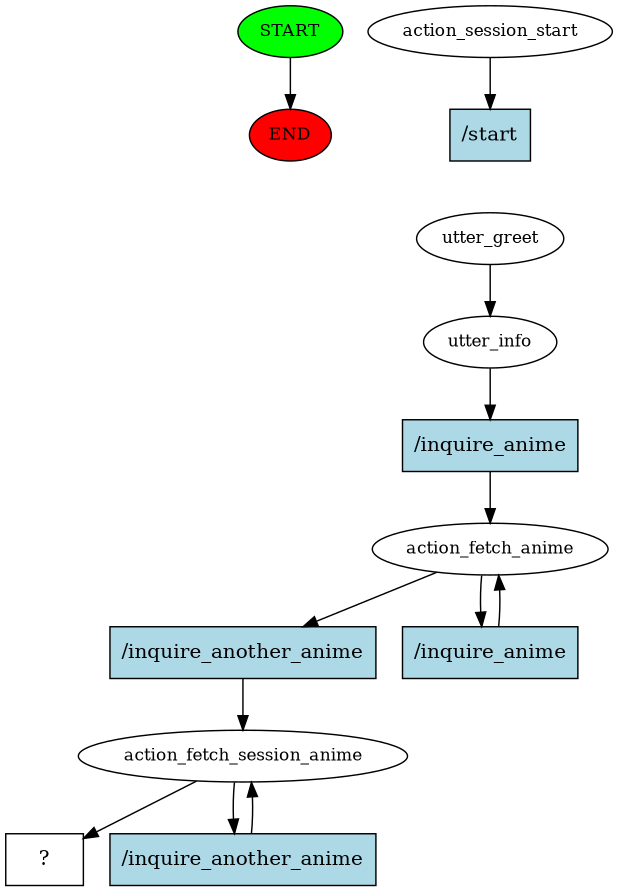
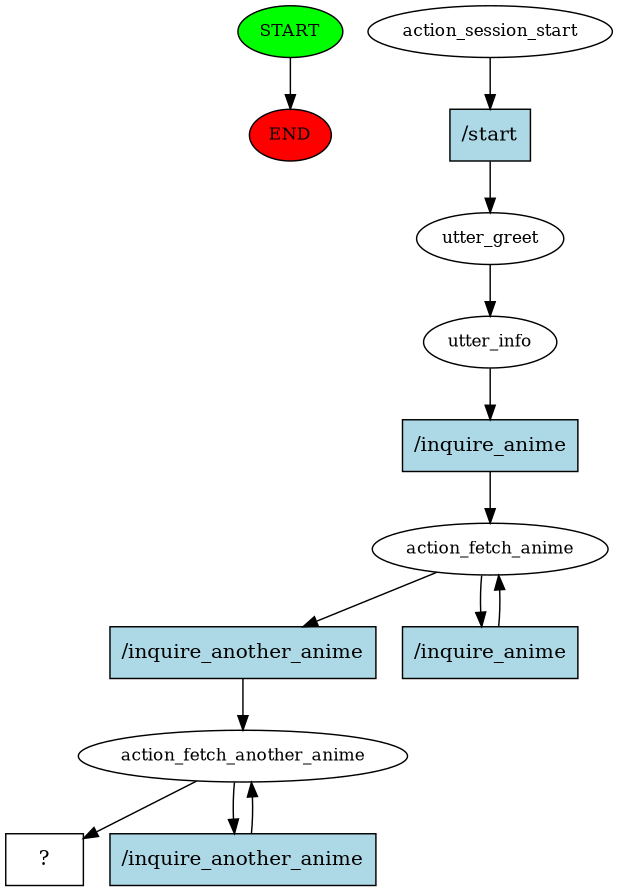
none -> (490, 180)
(243, 756) -> (243, 756)
